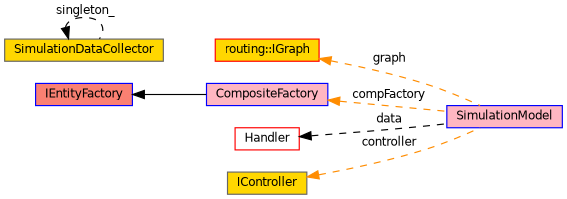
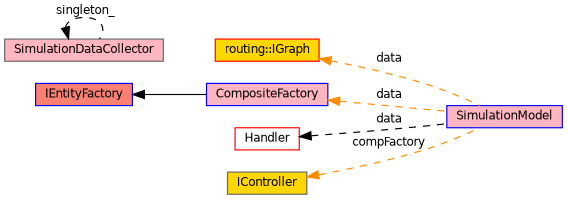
(84, 50) -> (84, 50)
(387, 59) -> (387, 59)
(387, 95) -> (387, 95)
(387, 143) -> (387, 143)
